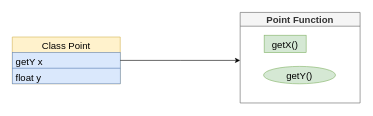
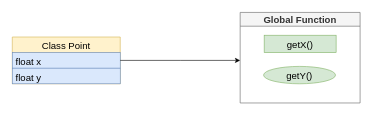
(300, 20) -> (300, 20)
(285, 44) -> (300, 44)
(30, 62) -> (32, 62)
